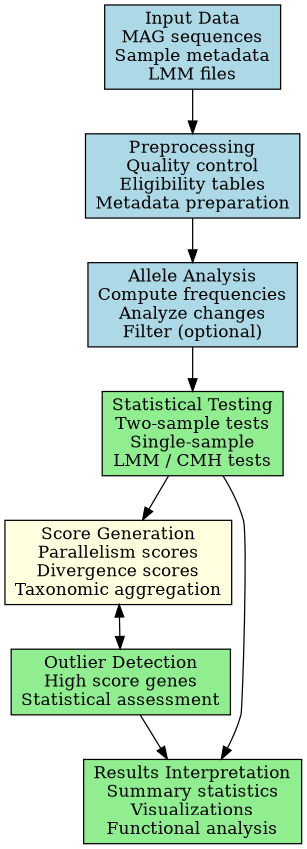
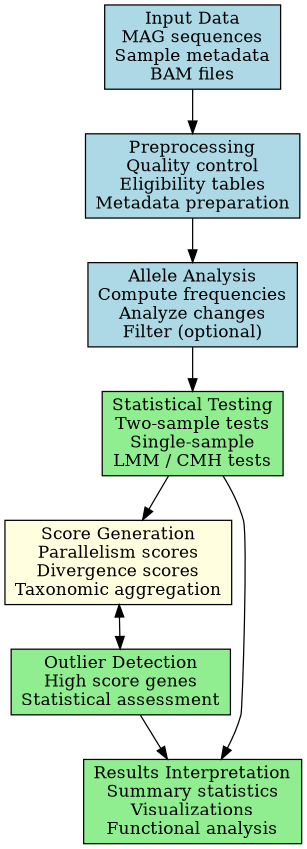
(193, 47) -> (193, 47)
